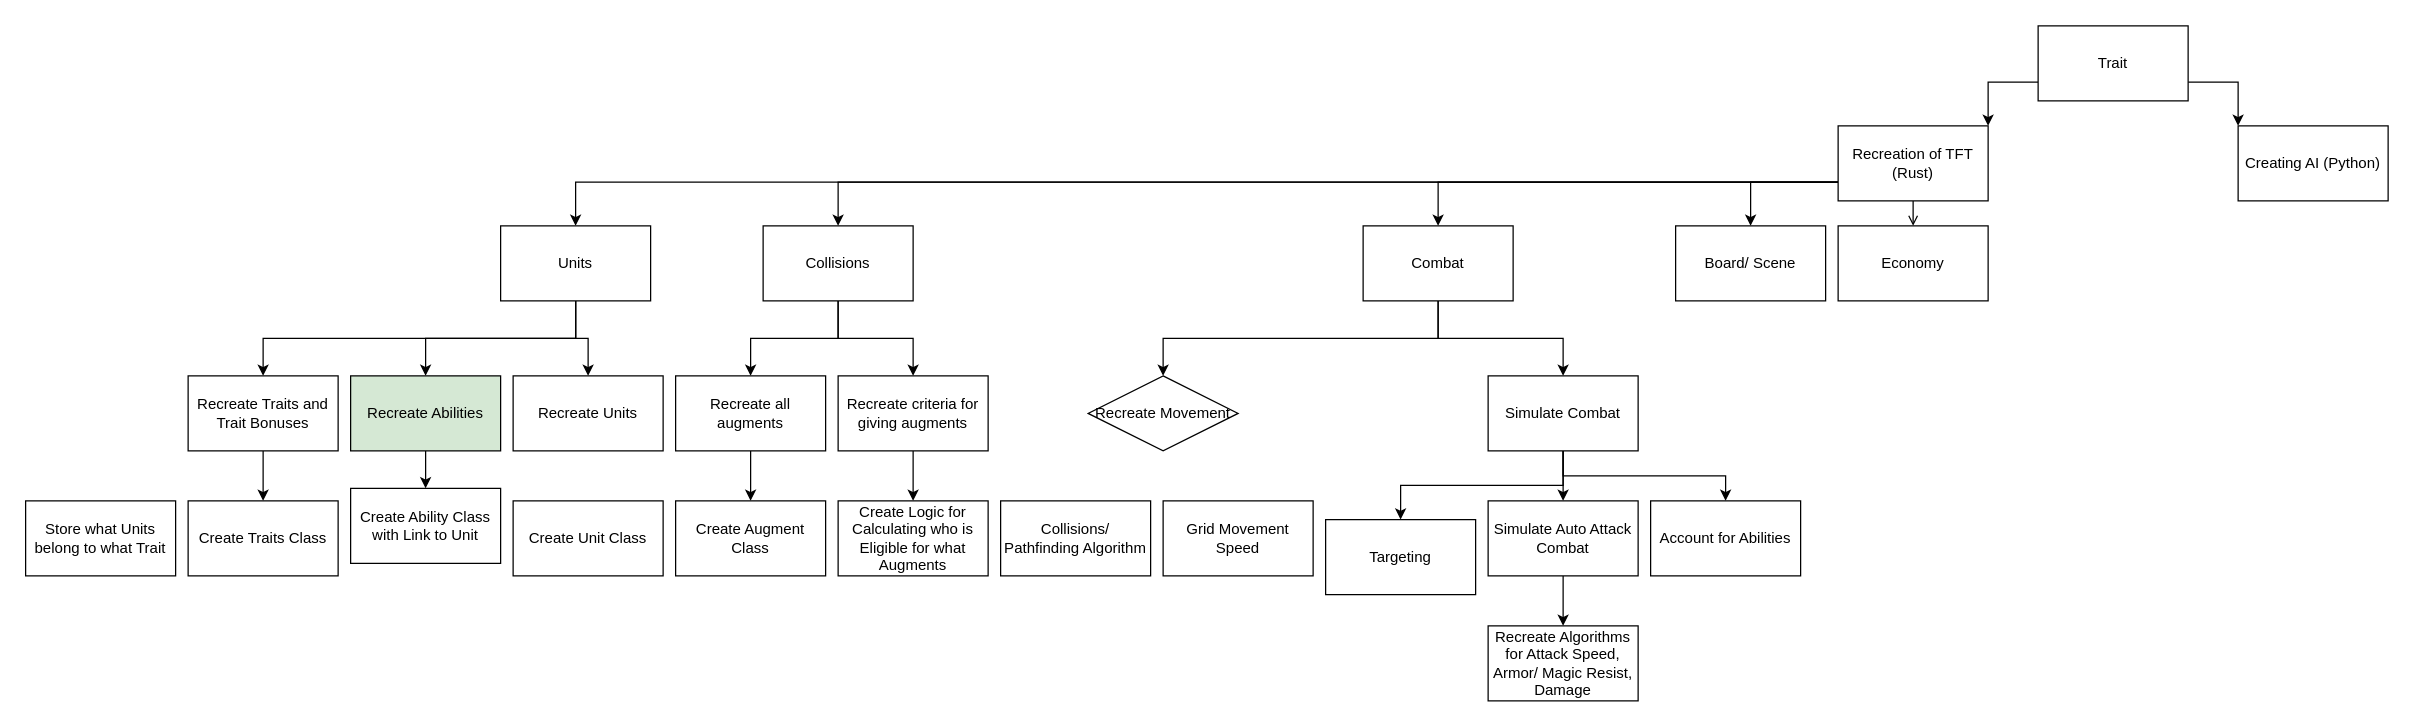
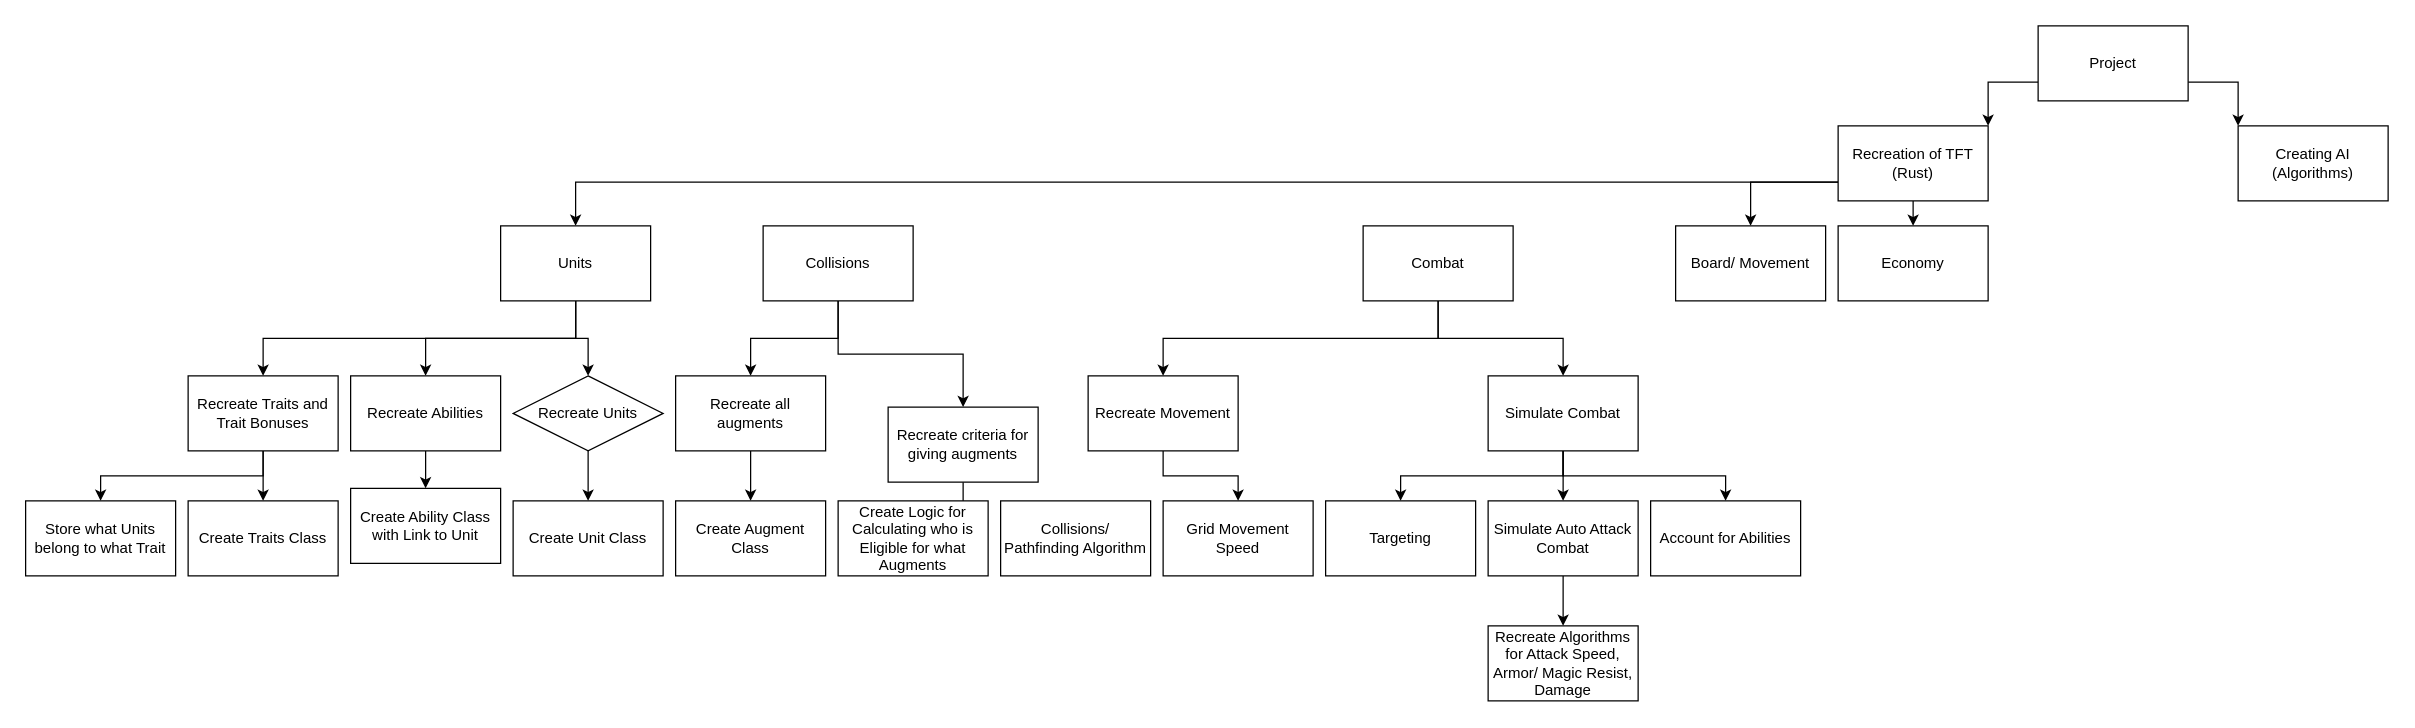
(2113, 63) -> (2113, 63)
(2313, 163) -> (2313, 163)
(838, 200) -> none
(1438, 200) -> none
(1913, 217) -> (1913, 216)
(1751, 263) -> (1751, 263)
(426, 413) -> (426, 413)
(588, 413) -> (588, 413)
(913, 413) -> (963, 444)
(1163, 413) -> (1163, 413)
none -> (588, 472)
none -> (173, 476)
none -> (1196, 476)
(1401, 557) -> (1401, 538)
